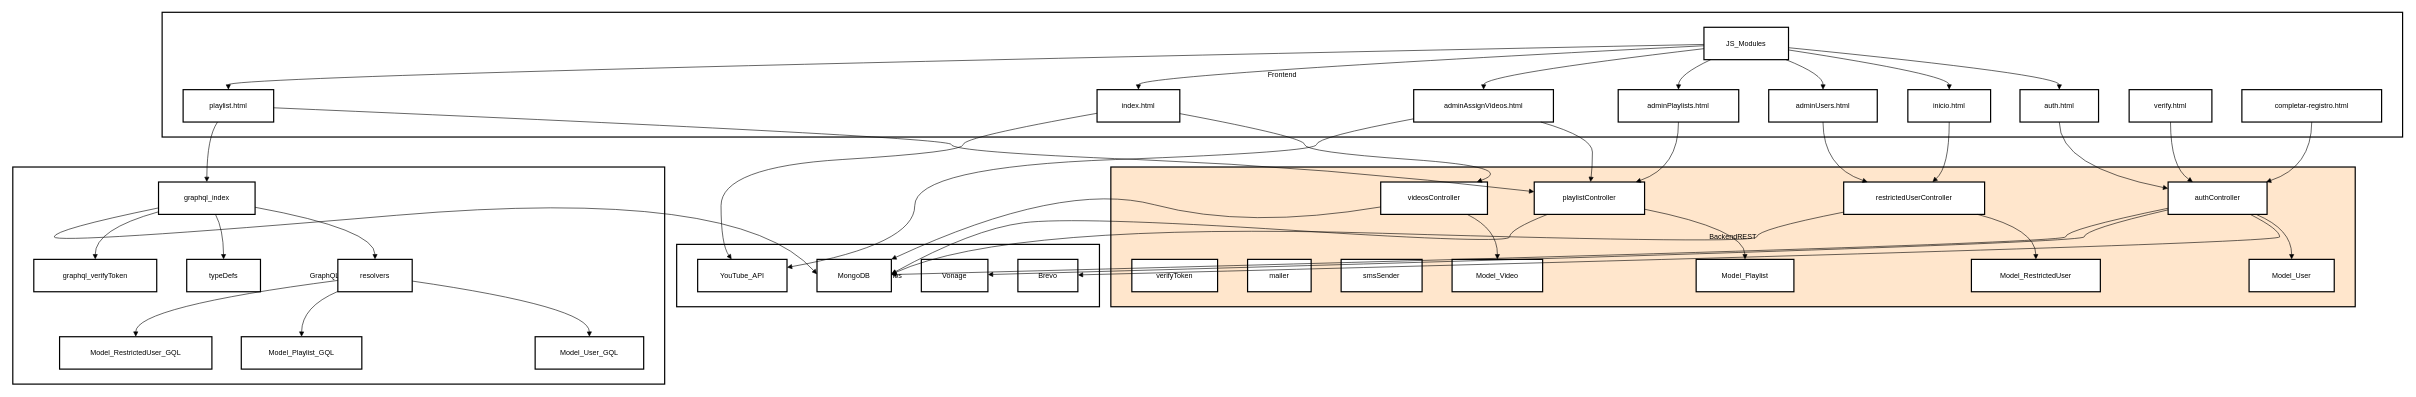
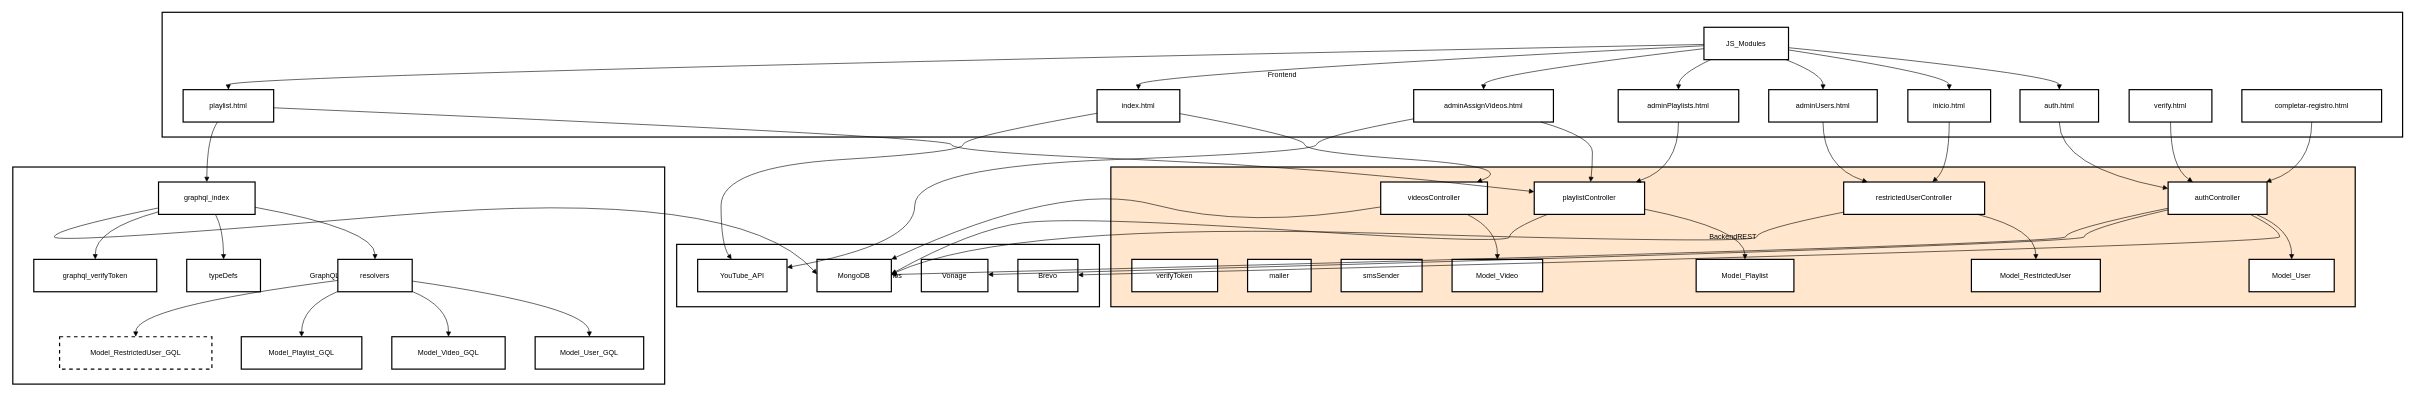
none -> (435, 305)
(135, 353) -> (135, 353)
none -> (448, 353)
